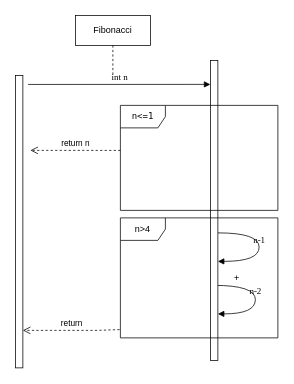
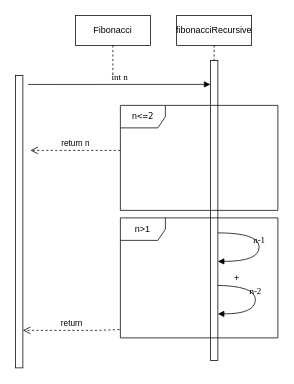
none -> (214, 38)
(143, 117) -> (143, 117)
(143, 229) -> (143, 229)
